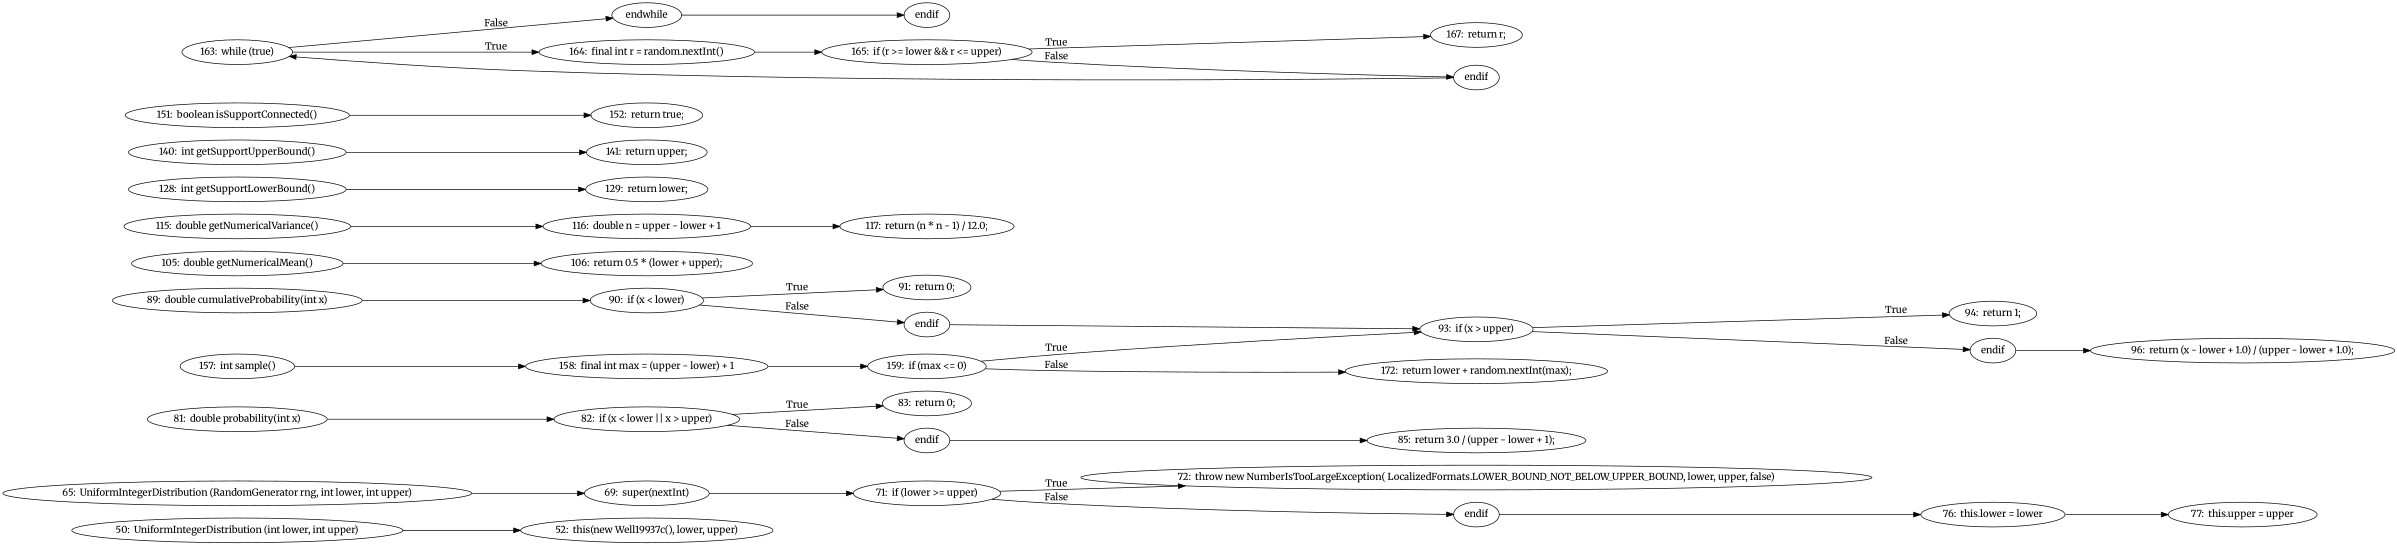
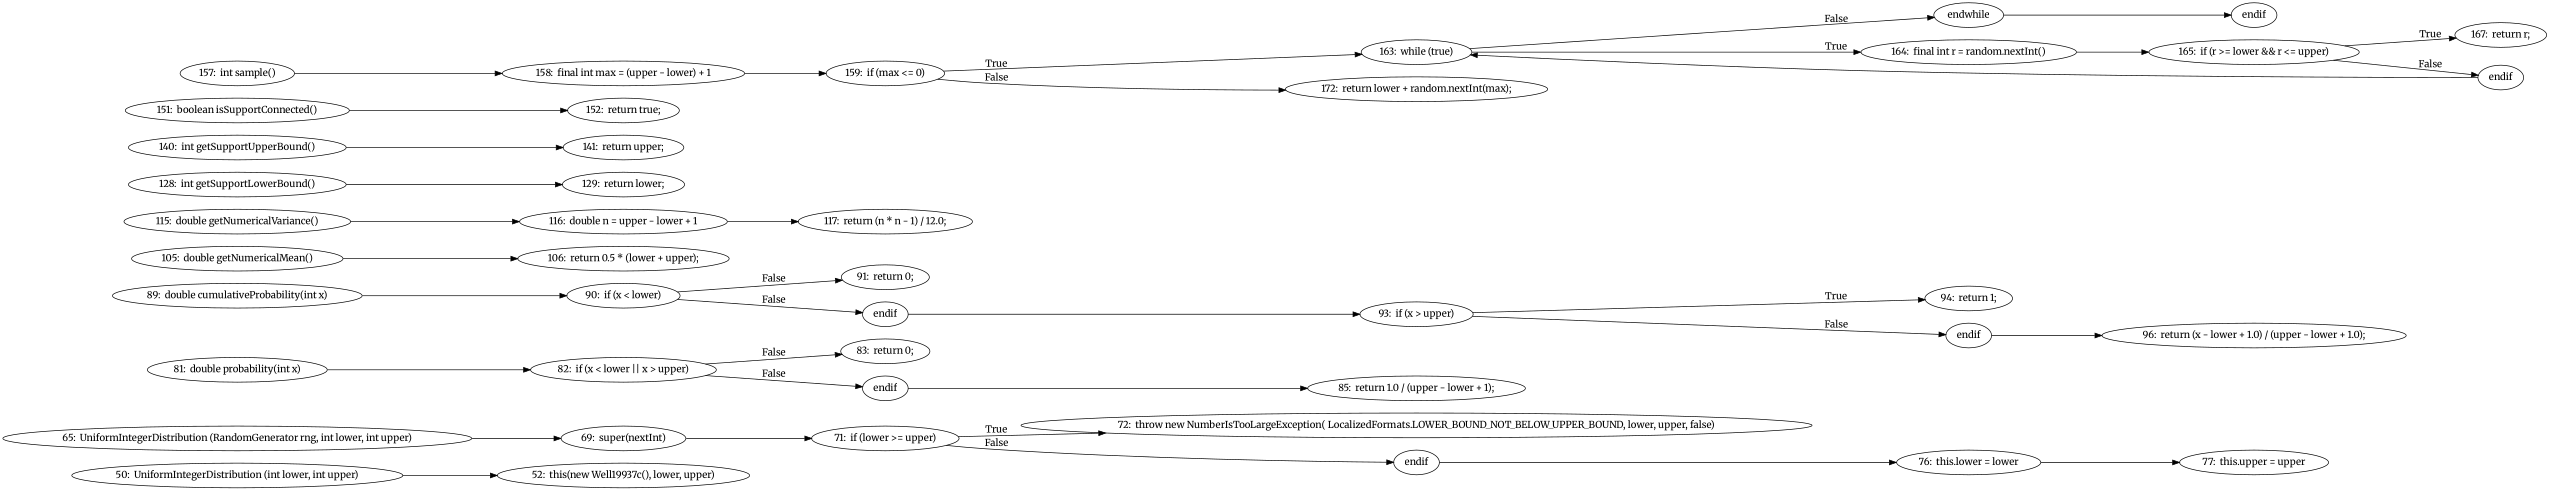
(797, 288) -> (774, 279)
(1197, 345) -> (1149, 63)
(797, 405) -> (774, 353)
(1476, 440) -> (1417, 388)
